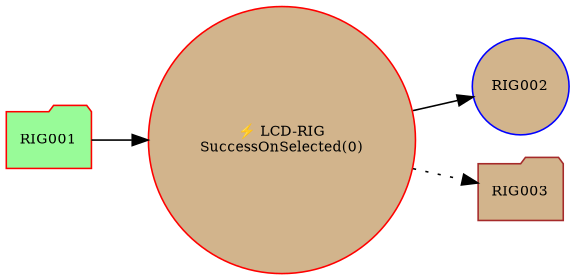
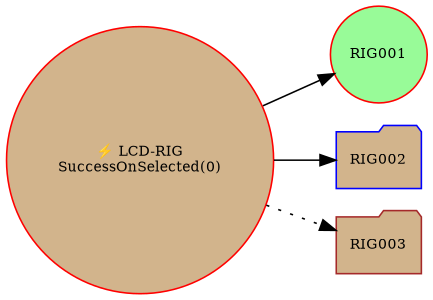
(521, 86) -> (379, 160)
(49, 140) -> (379, 55)
(112, 140) -> (291, 93)
